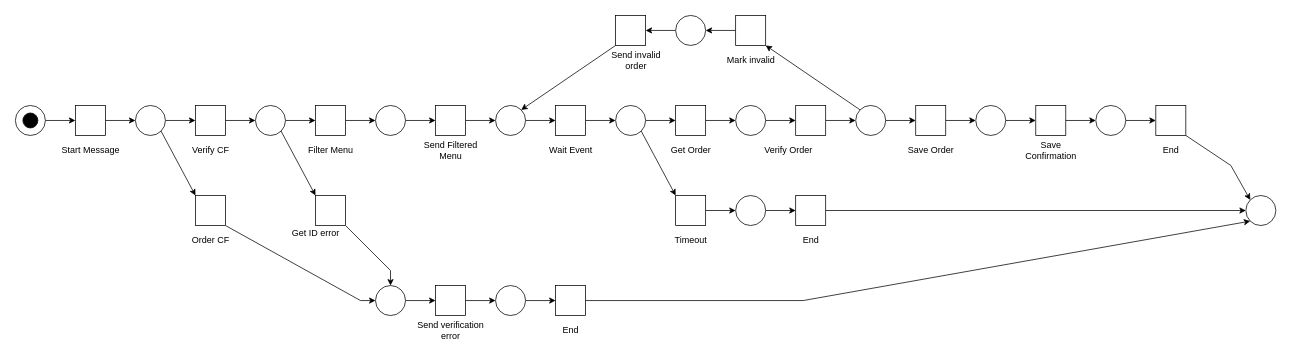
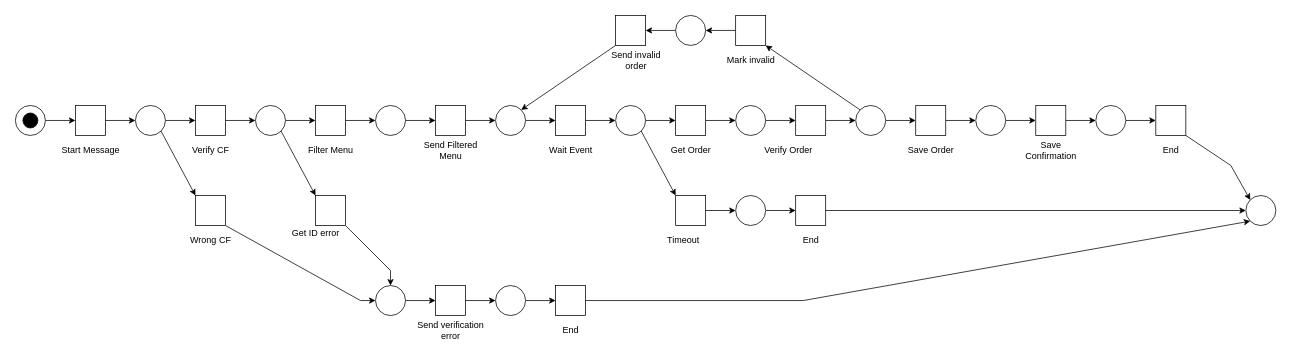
(211, 240) -> (211, 240)
(690, 240) -> (683, 240)
